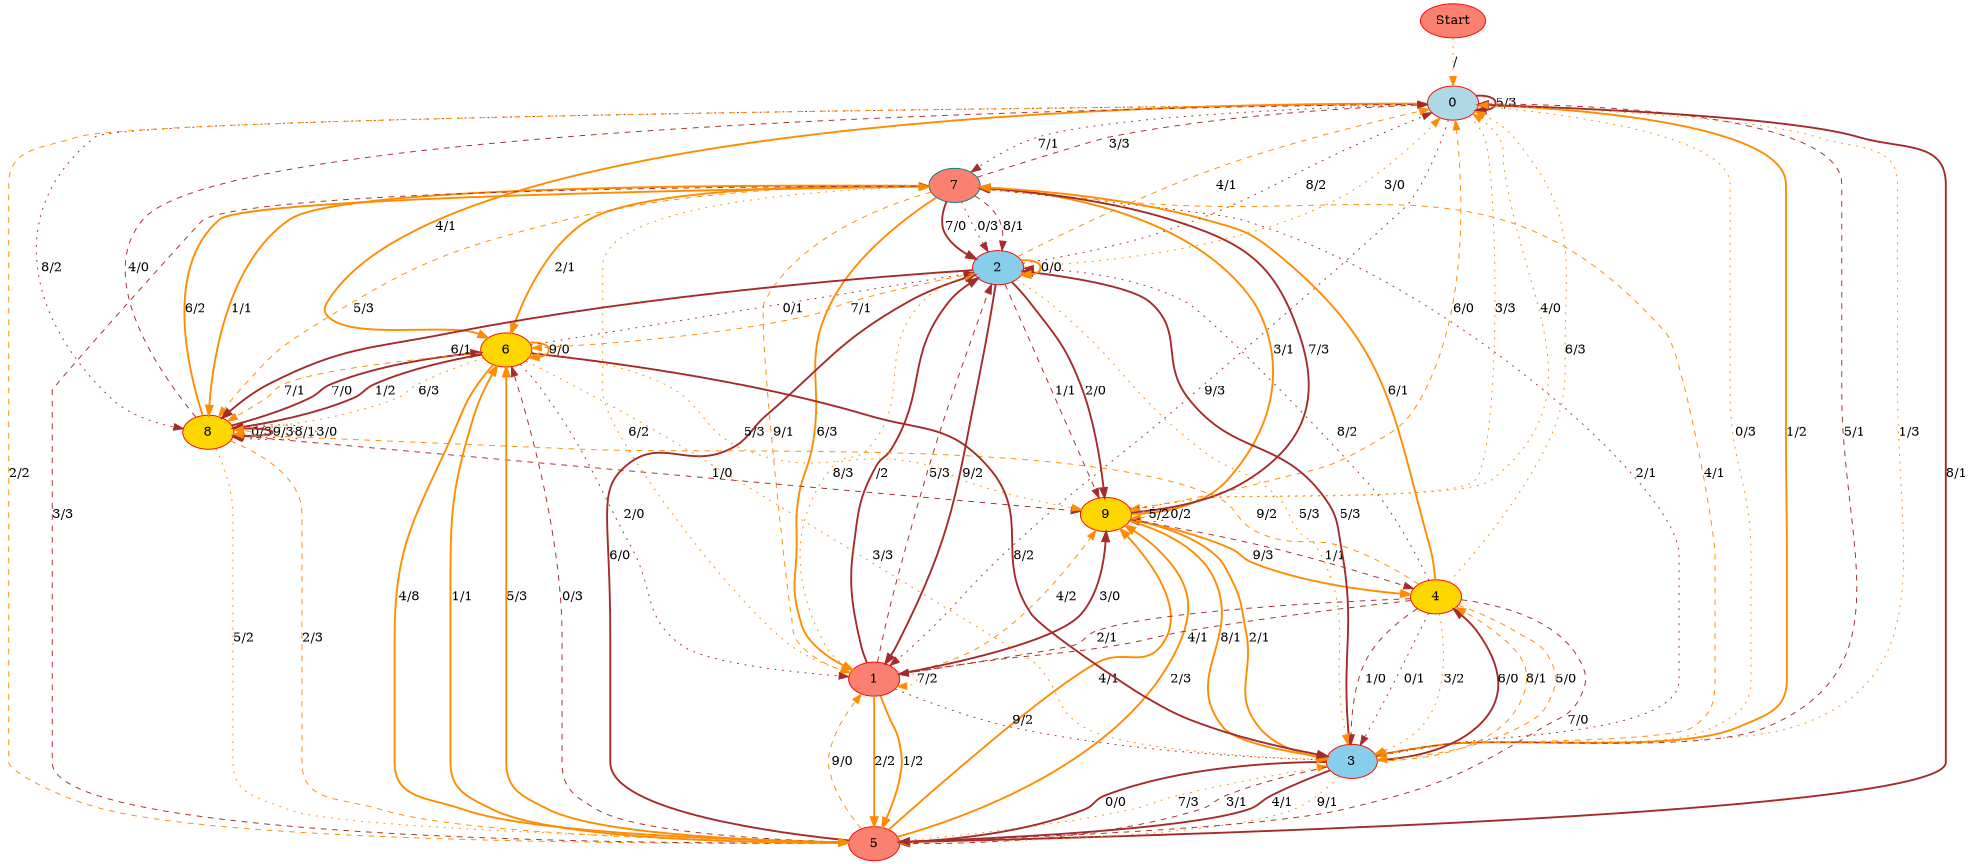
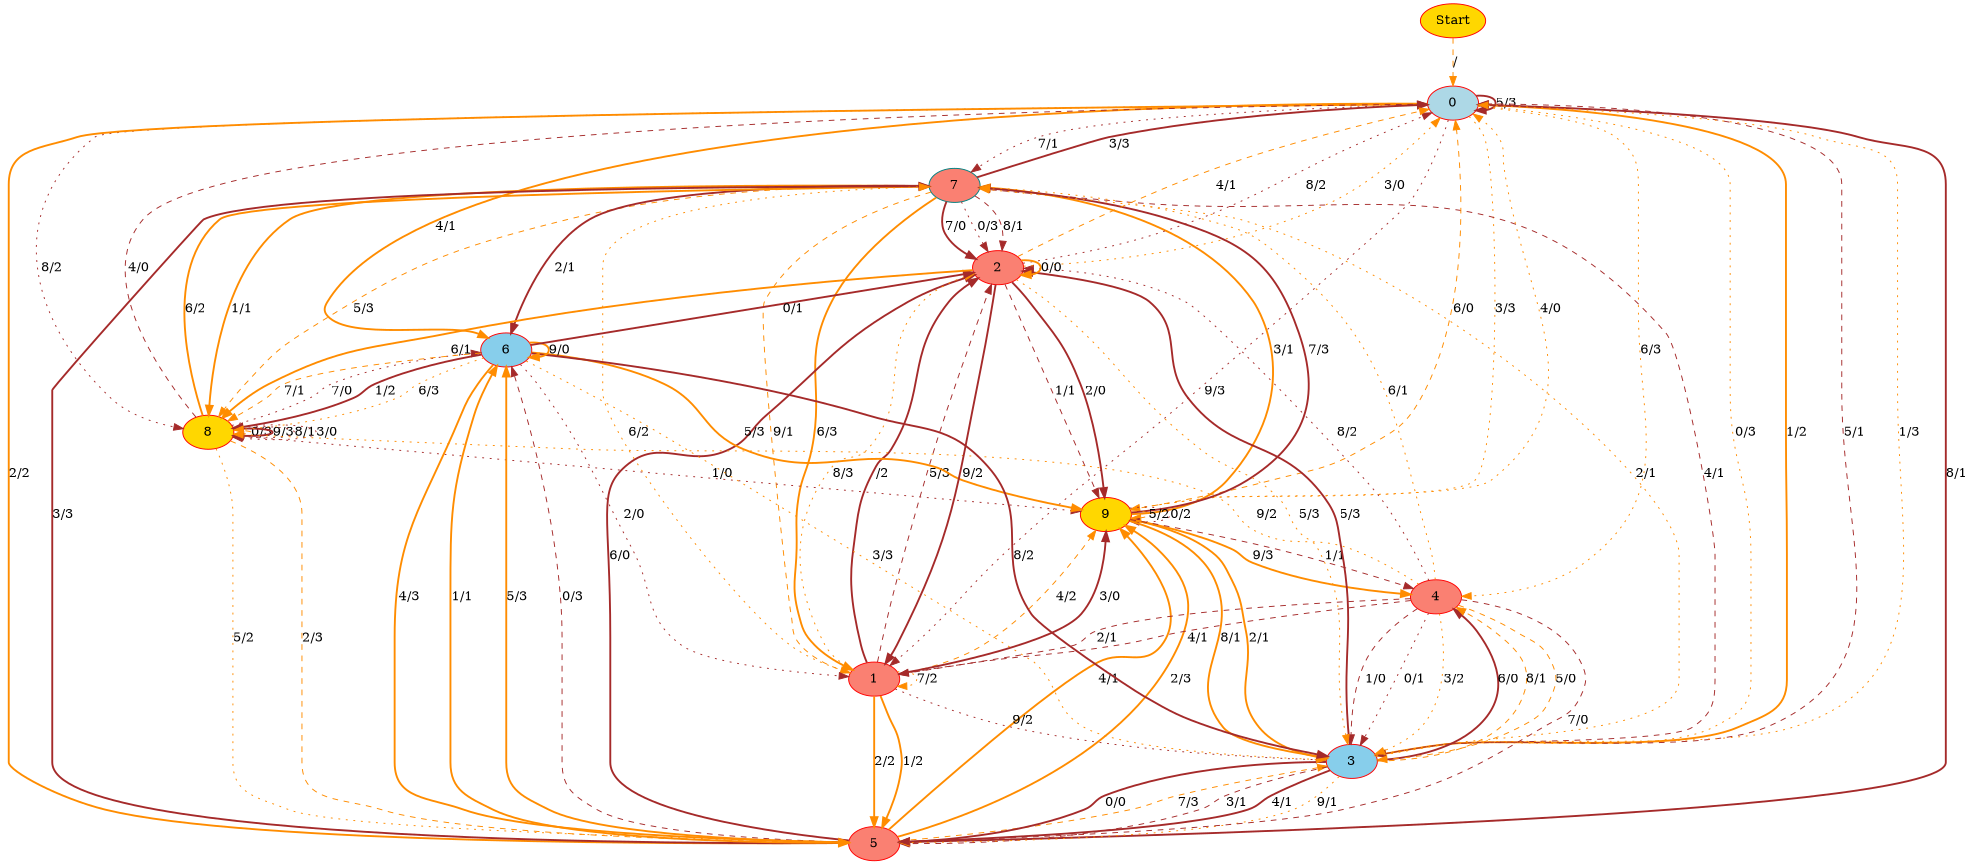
(1453, 21) -> (1453, 21)
(1453, 57) -> (1453, 57)
(1194, 123) -> (1194, 123)
(10, 174) -> (10, 174)
(579, 227) -> (579, 227)
(998, 268) -> (998, 268)
(1304, 278) -> (1304, 278)
(593, 309) -> (593, 309)
(747, 310) -> (747, 310)
(771, 323) -> none
(1663, 330) -> (1663, 330)
(506, 350) -> (506, 350)
(1565, 352) -> (1640, 345)
(348, 378) -> (348, 378)
(1567, 411) -> (1567, 411)
(845, 452) -> (845, 452)
(790, 462) -> (790, 462)
(652, 473) -> (652, 473)
(52, 509) -> (52, 509)
(409, 597) -> (409, 597)
(1436, 597) -> (1436, 597)
(829, 766) -> none
(1110, 814) -> (1110, 814)
